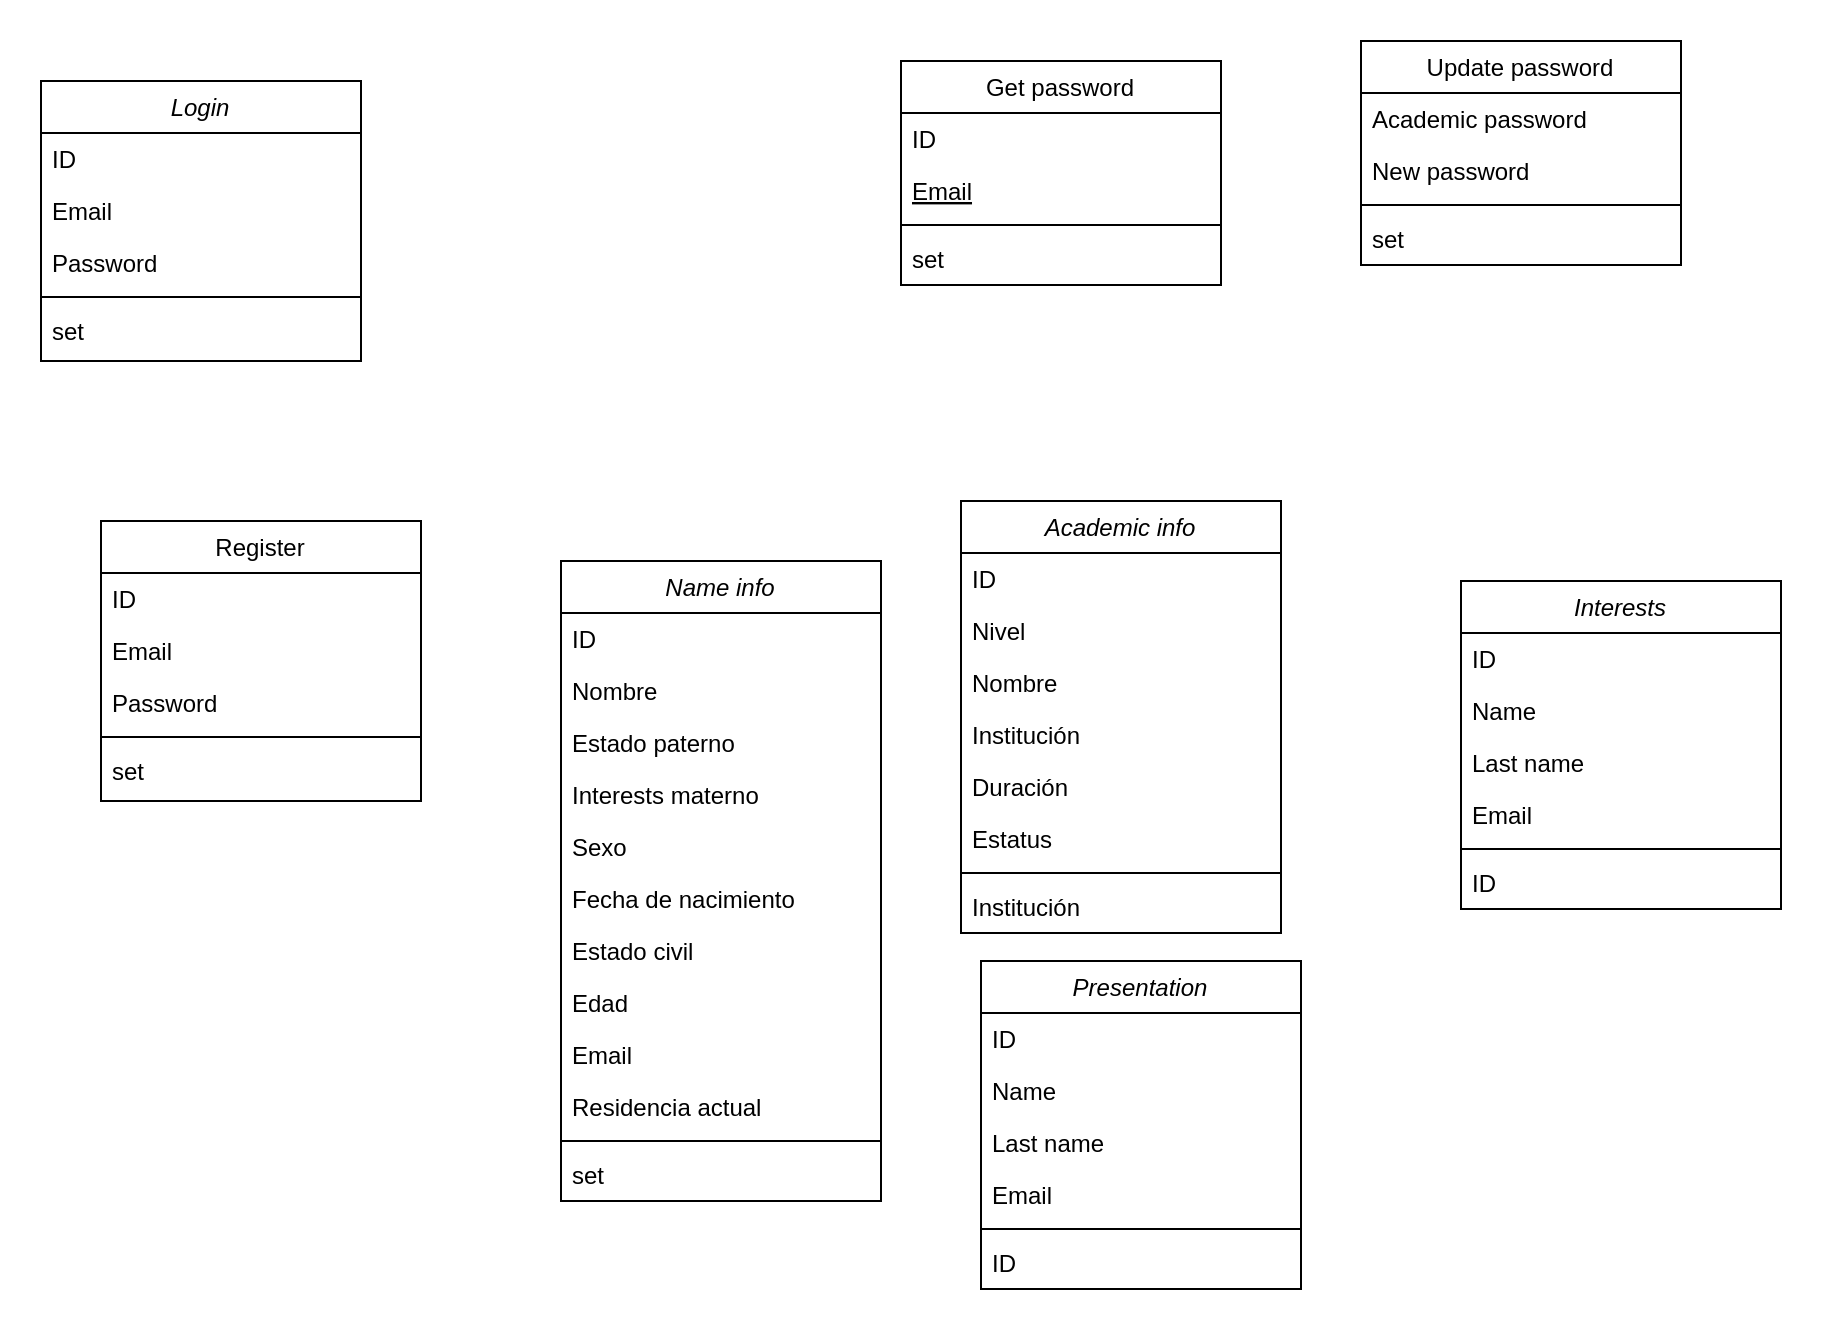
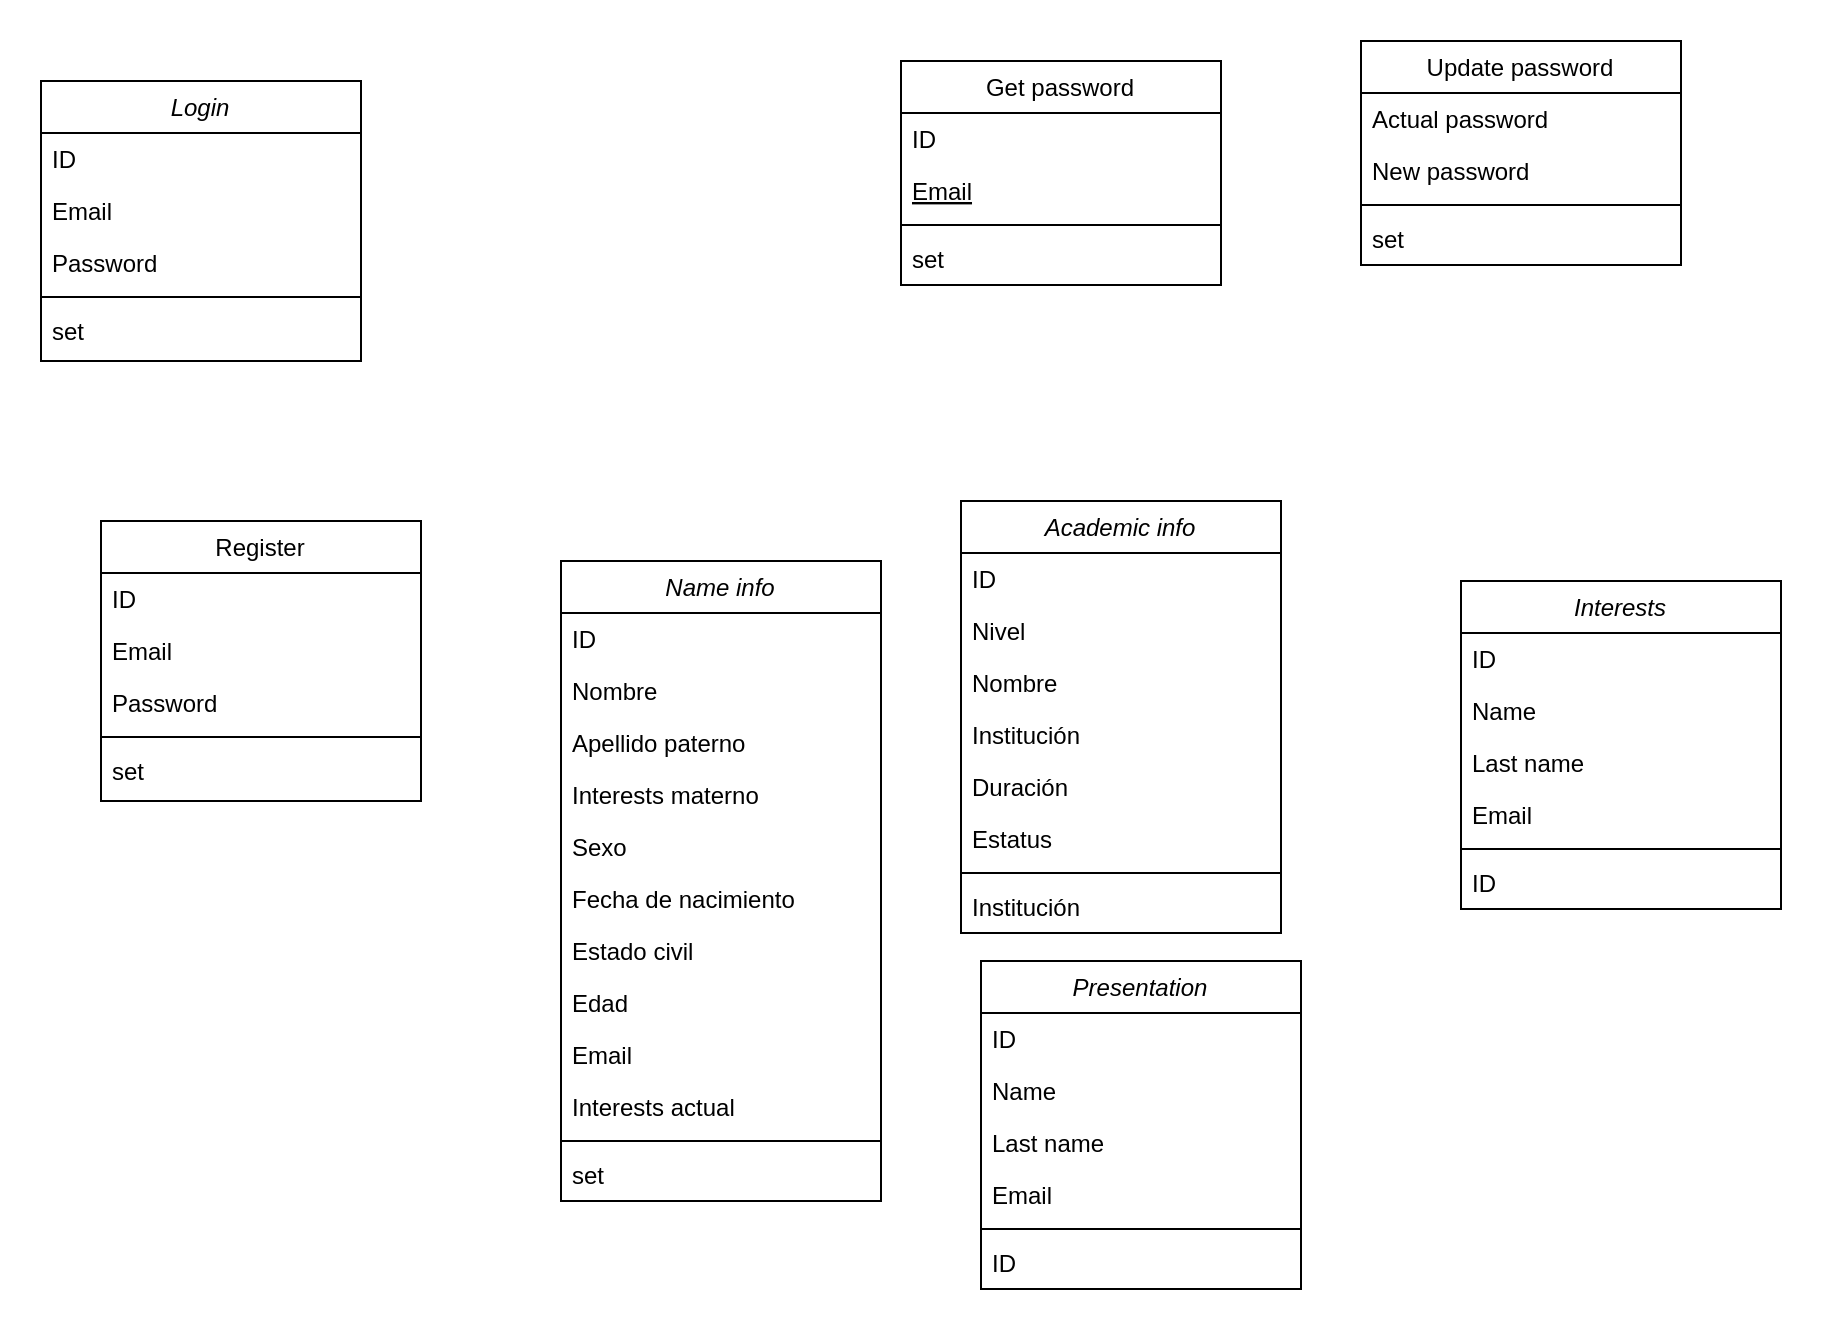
(1480, 120) -> (1467, 120)
(663, 744) -> (667, 744)
(674, 1108) -> (673, 1108)
